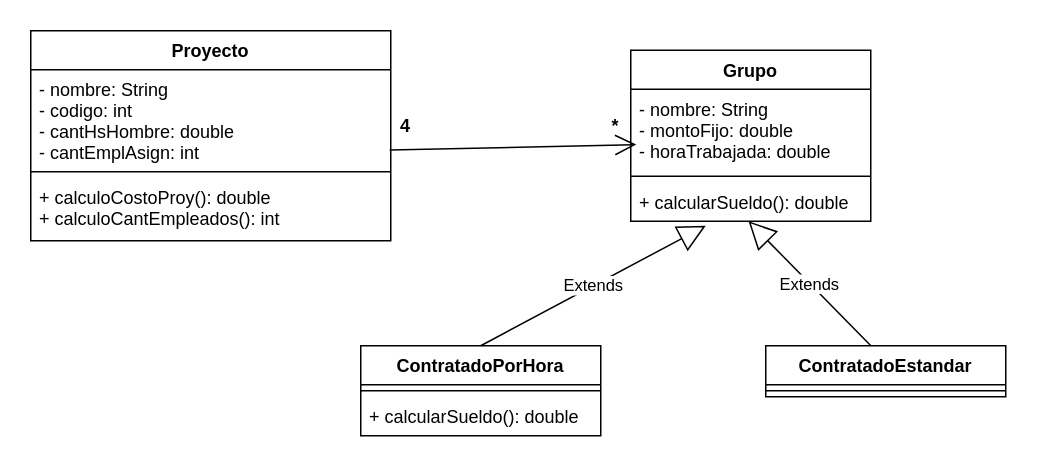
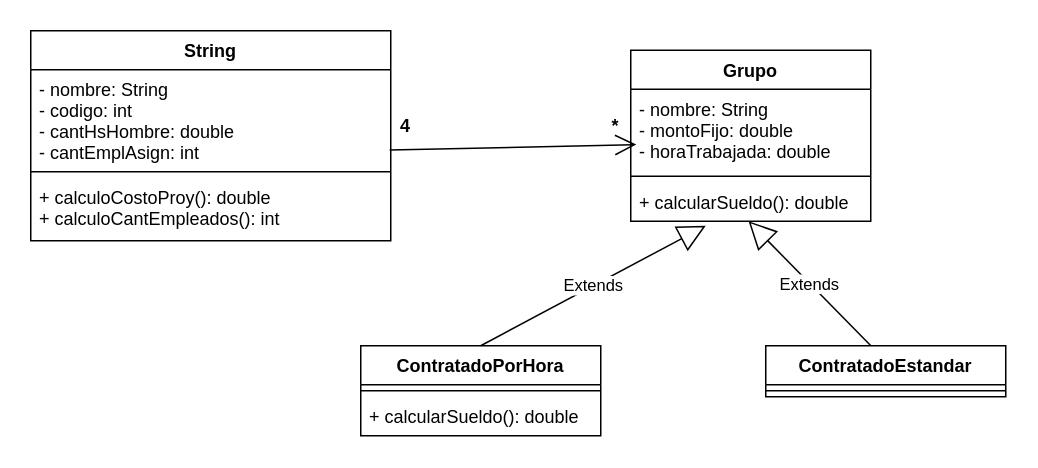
(210, 51) -> (210, 51)
